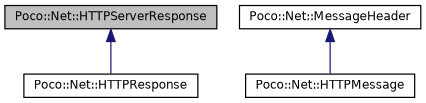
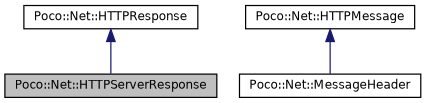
(111, 58) -> (111, 58)
(330, 58) -> (330, 58)
